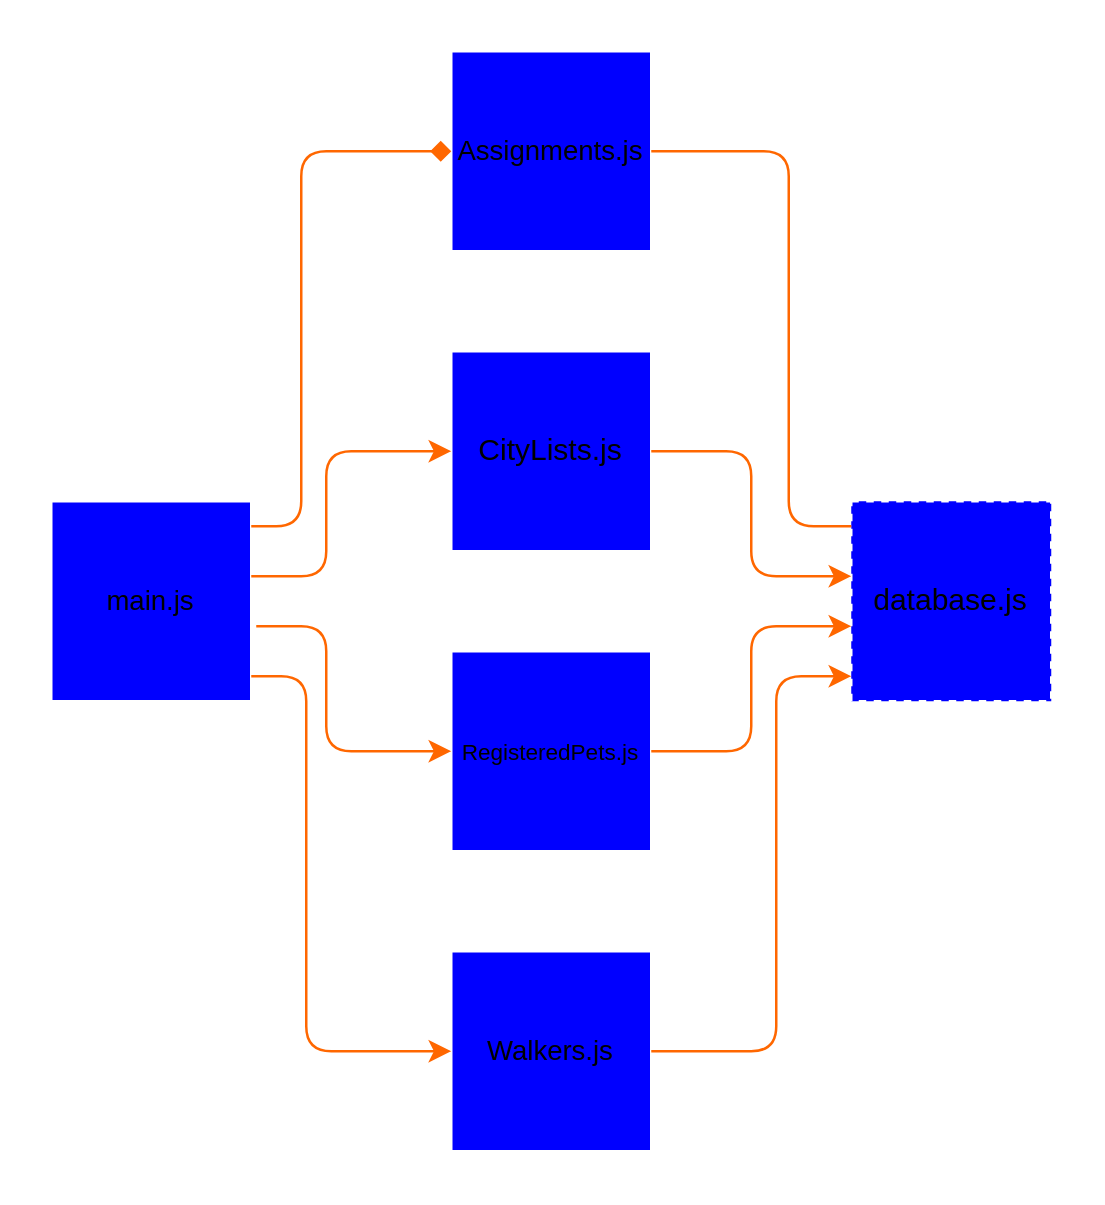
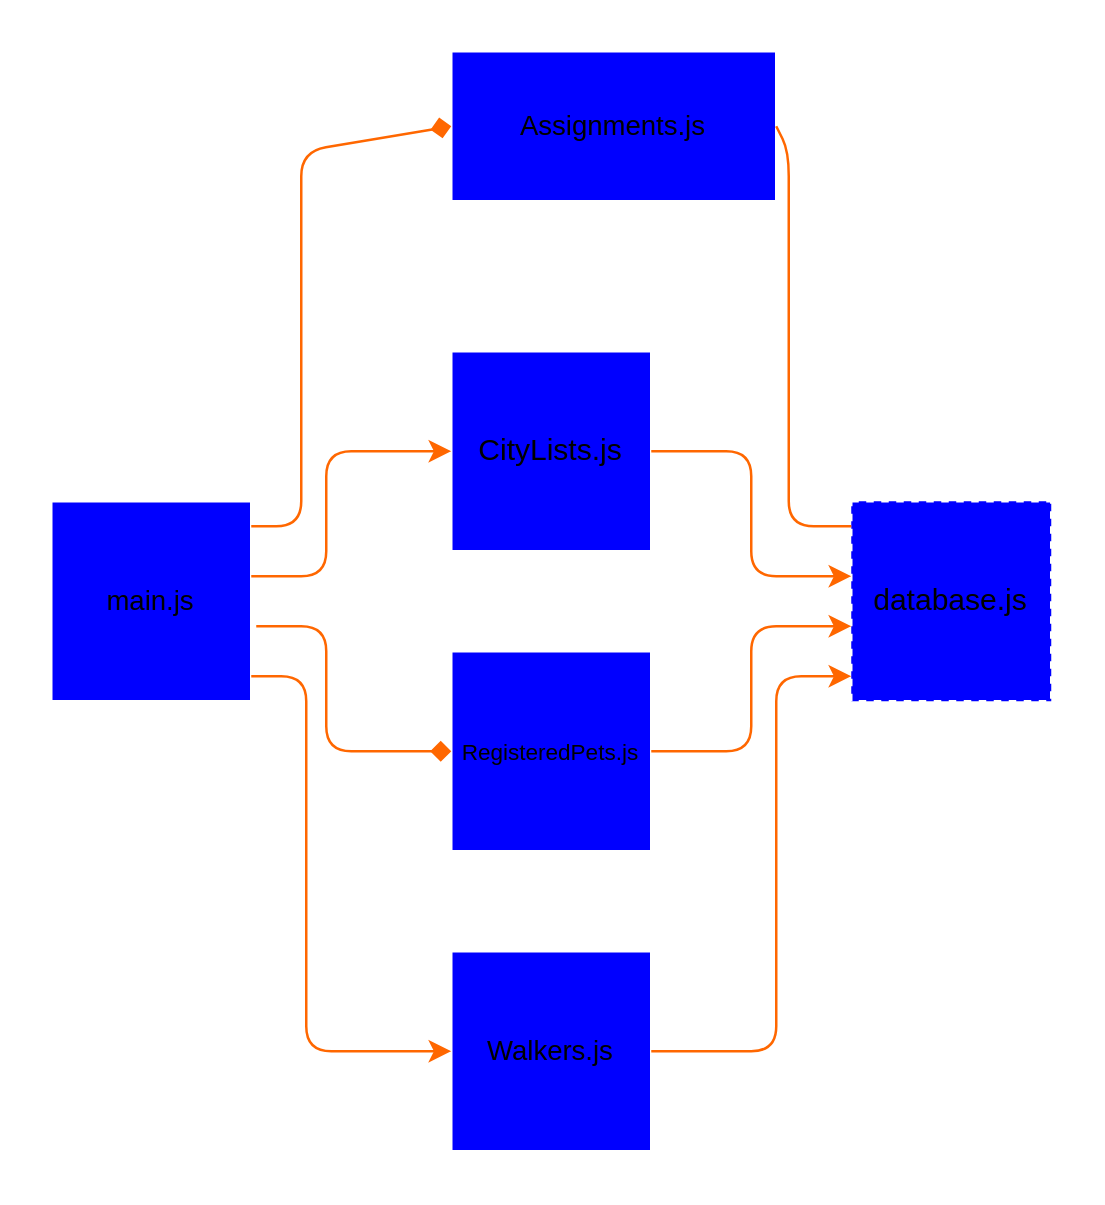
(551, 151) -> (614, 126)
(432, 751) -> (431, 751)
